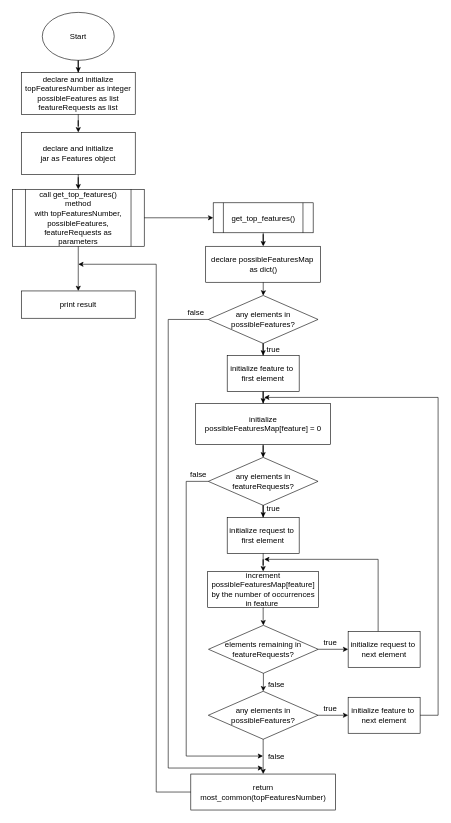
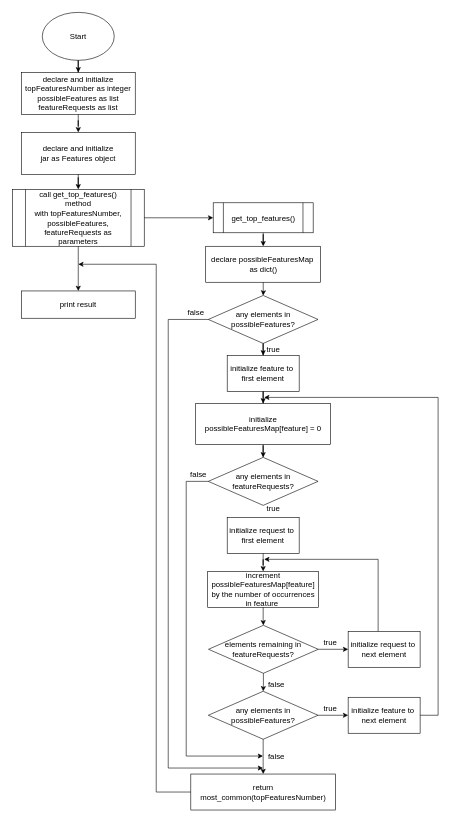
(263, 513) -> none
